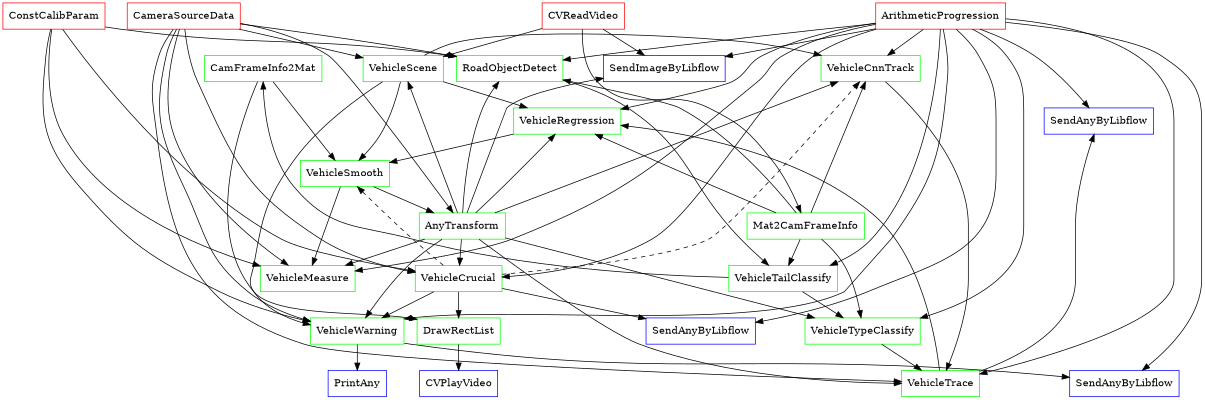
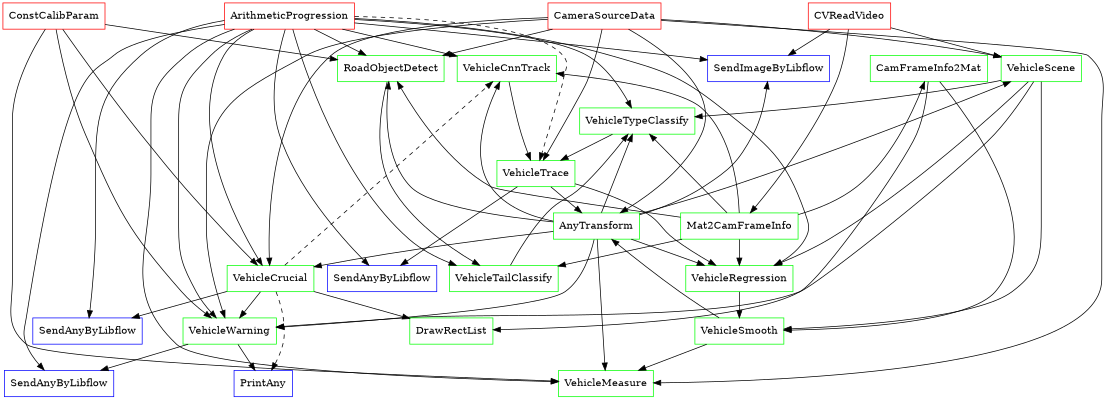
(628, 35) -> (852, 102)
(1174, 200) -> (556, 50)
(402, 230) -> (284, 332)
(453, 249) -> (876, 168)
(671, 355) -> (561, 195)
(459, 384) -> none
